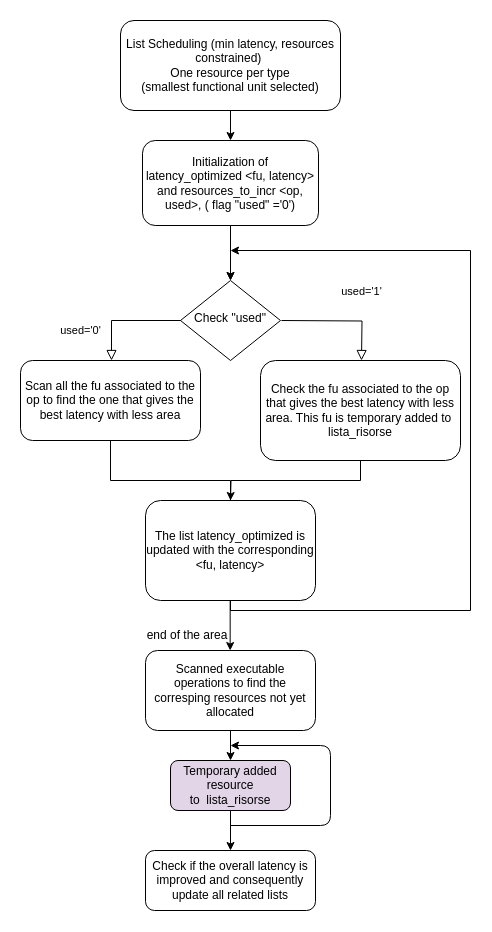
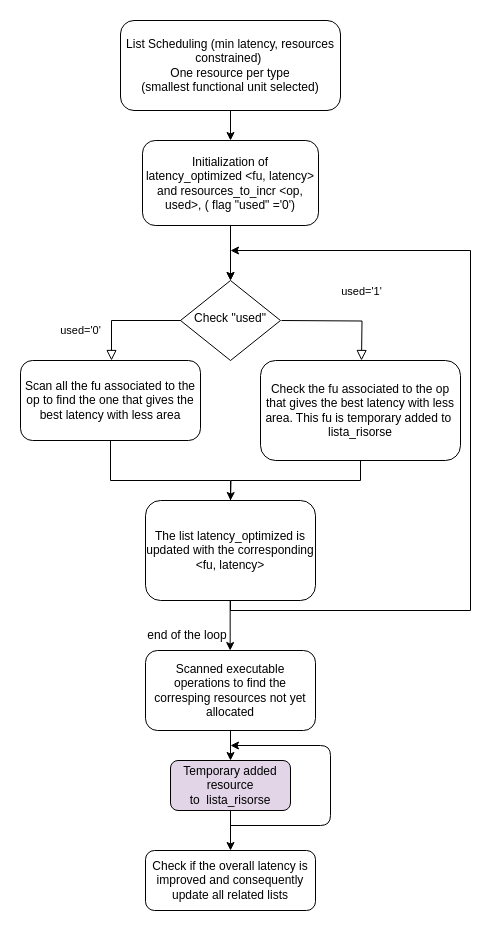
(188, 636) -> (188, 636)
